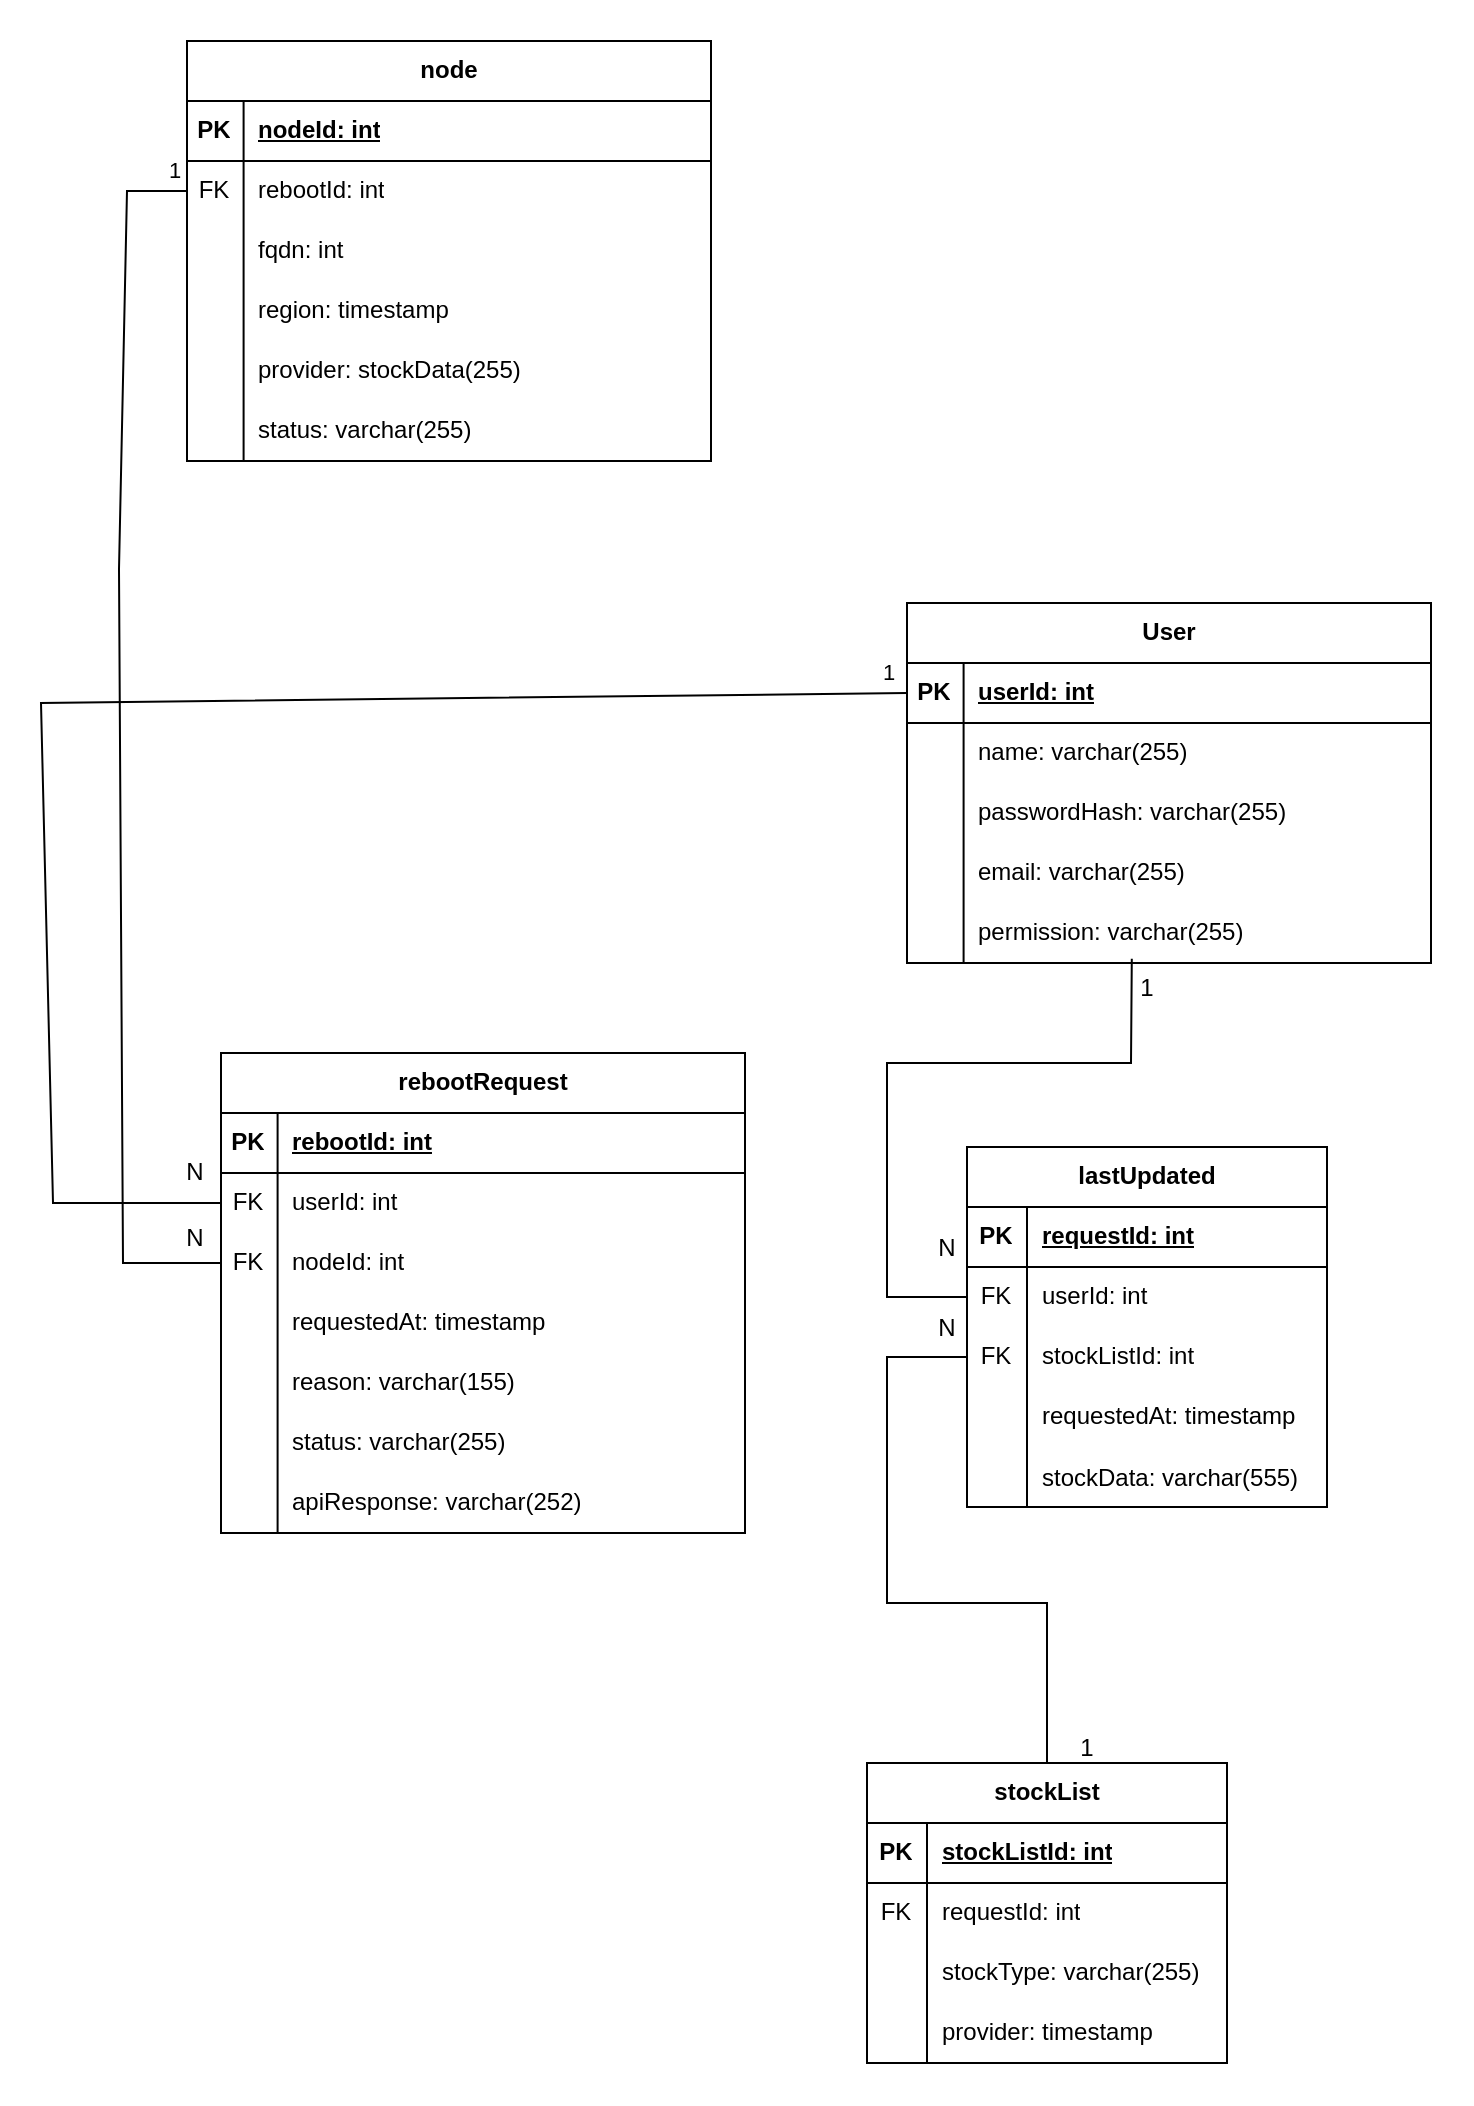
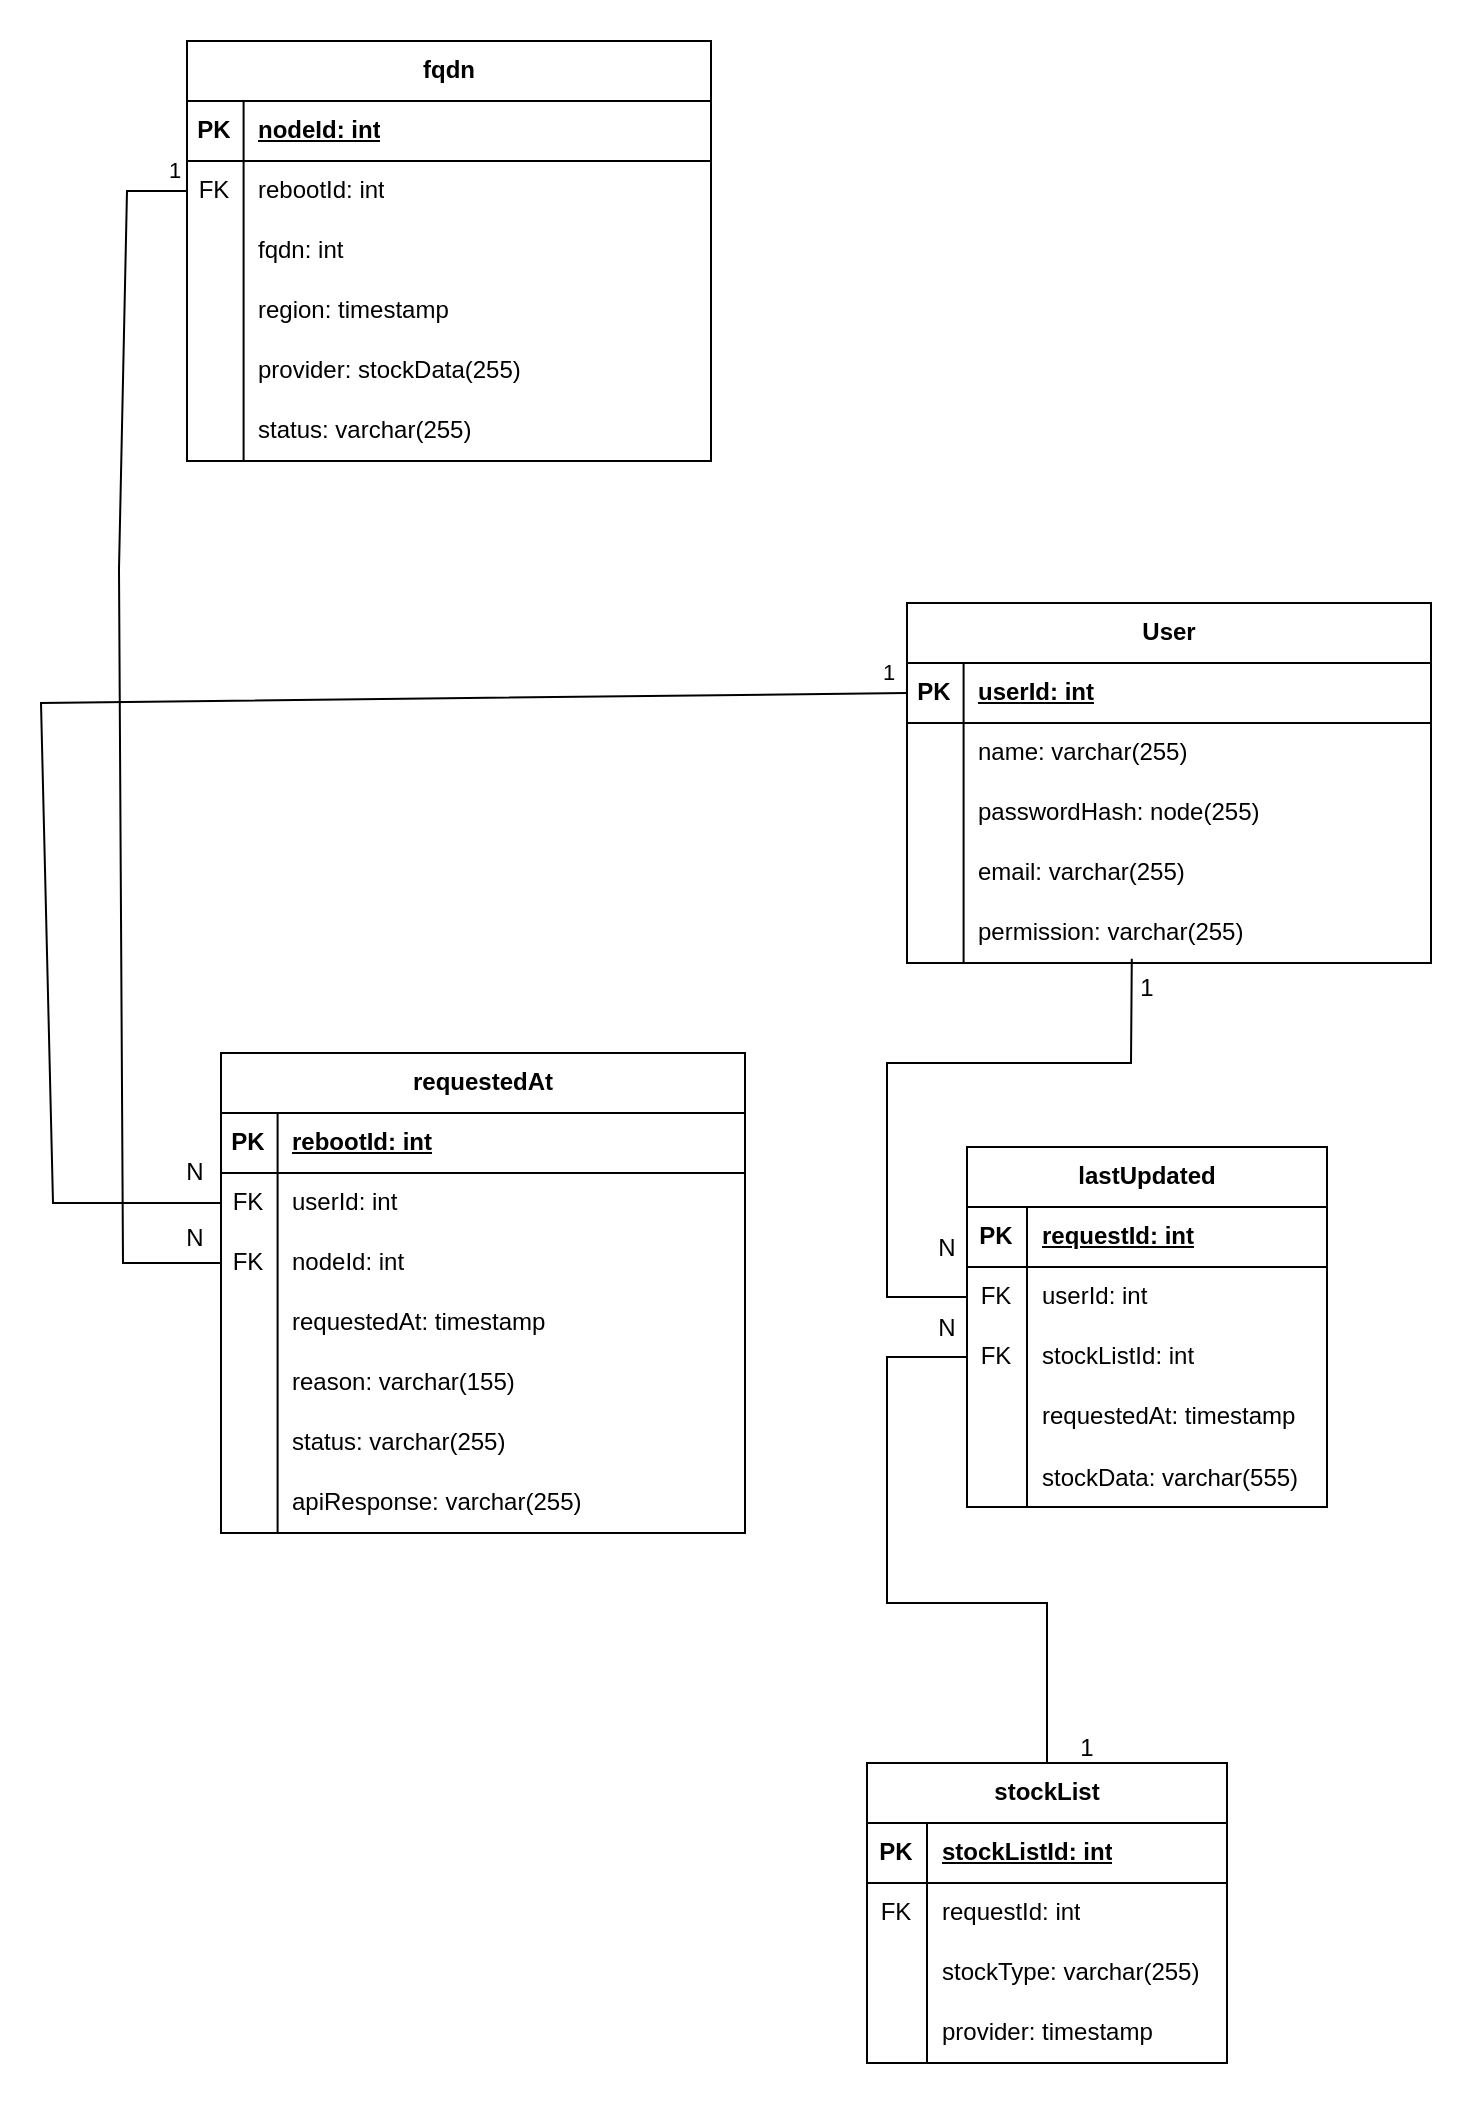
(450, 71) -> (450, 71)
(1147, 813) -> (1127, 813)
(484, 1083) -> (484, 1083)
(452, 1503) -> (452, 1503)
